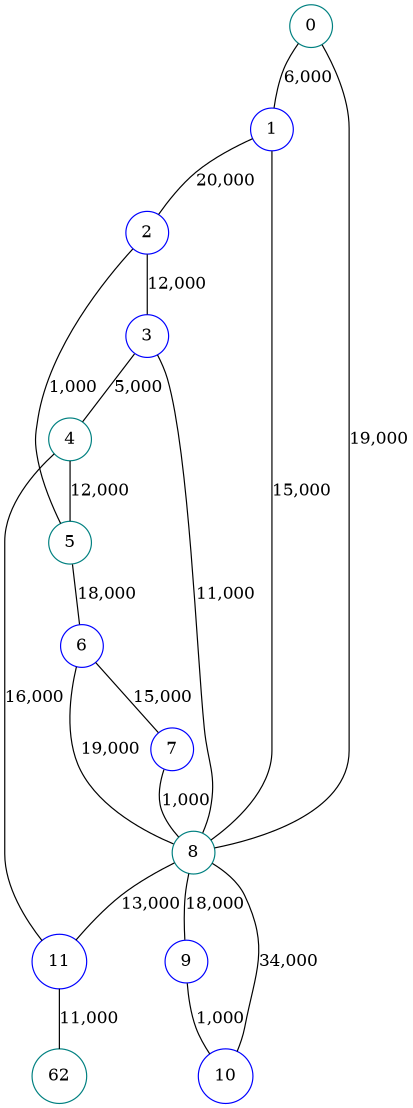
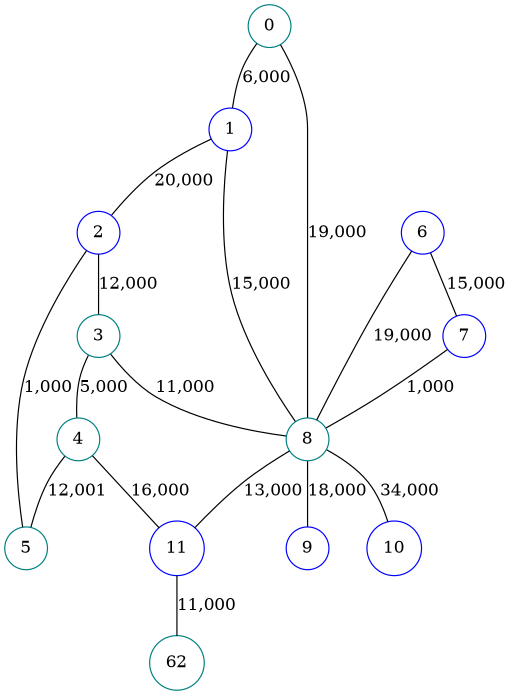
(147, 336) -> (99, 336)
(100, 491) -> (77, 491)
(76, 594) -> none
(194, 1020) -> none
